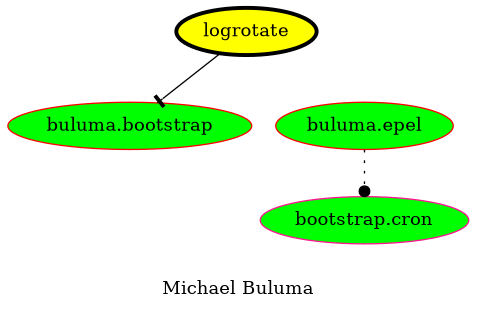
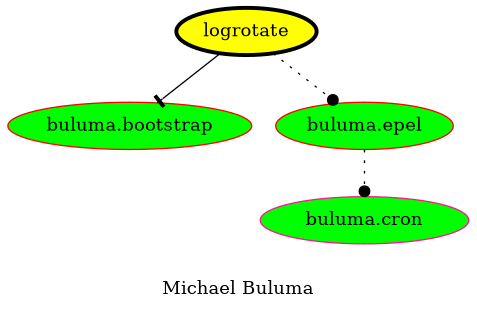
none -> (301, 75)
(364, 220) -> (364, 220)
